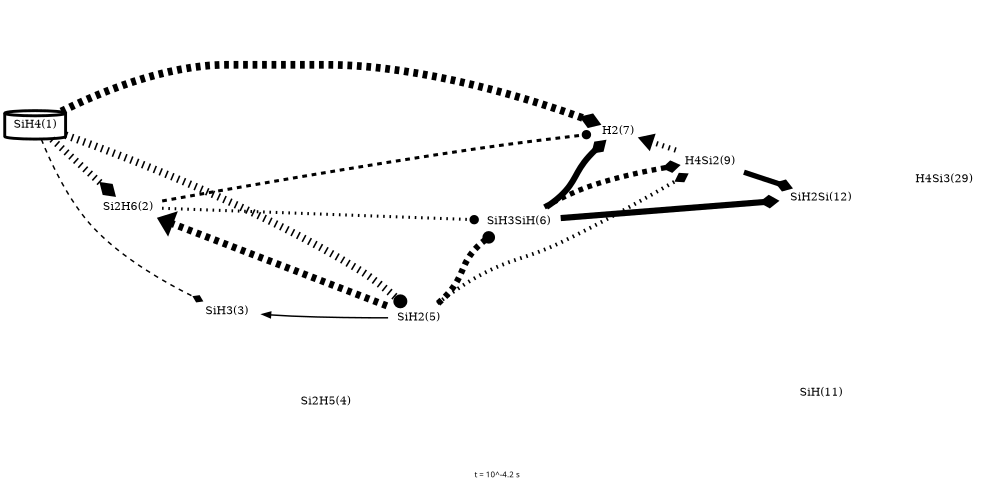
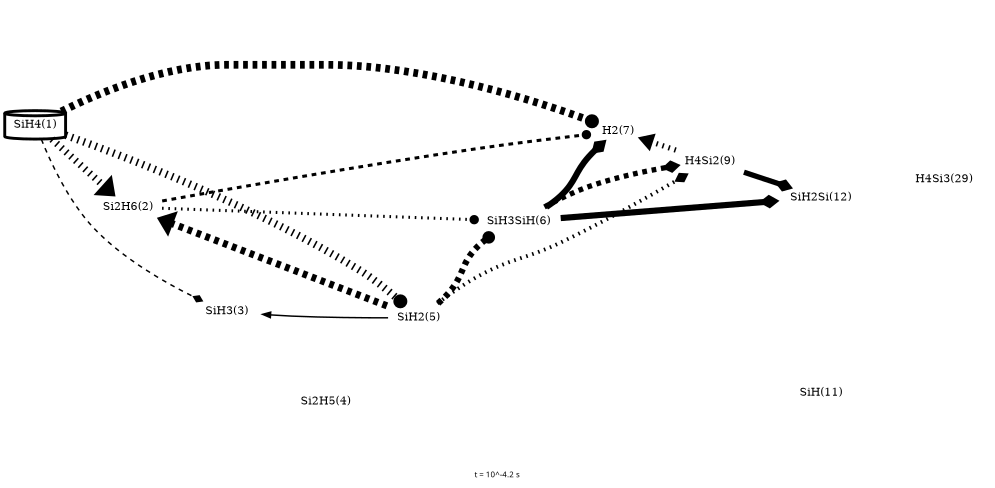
(323, 65) -> (325, 65)
(78, 163) -> (79, 163)
